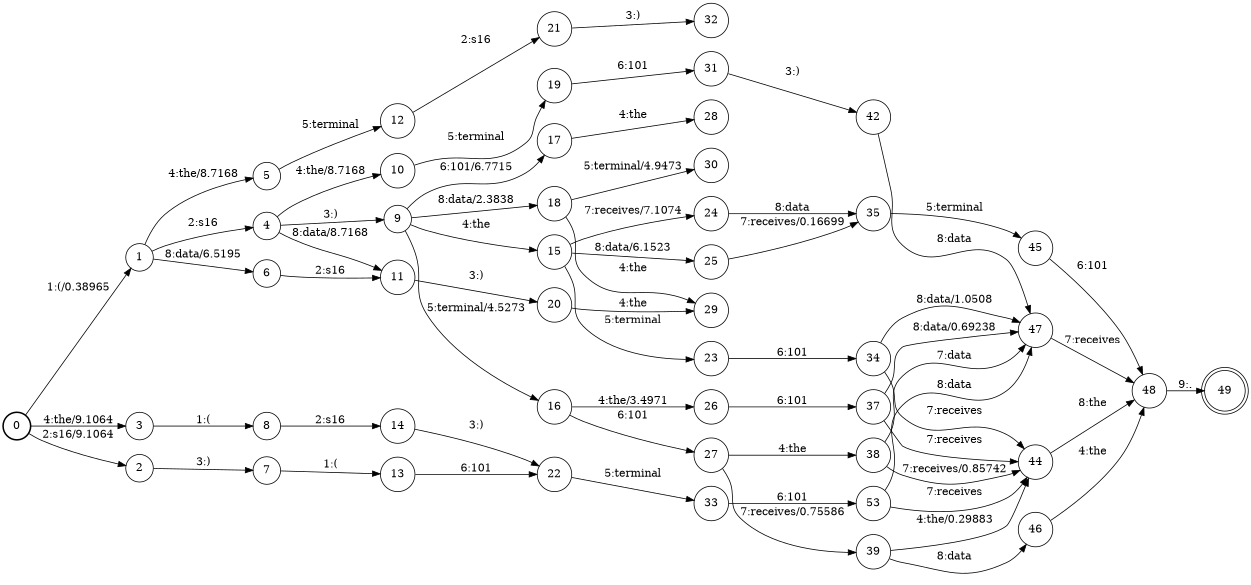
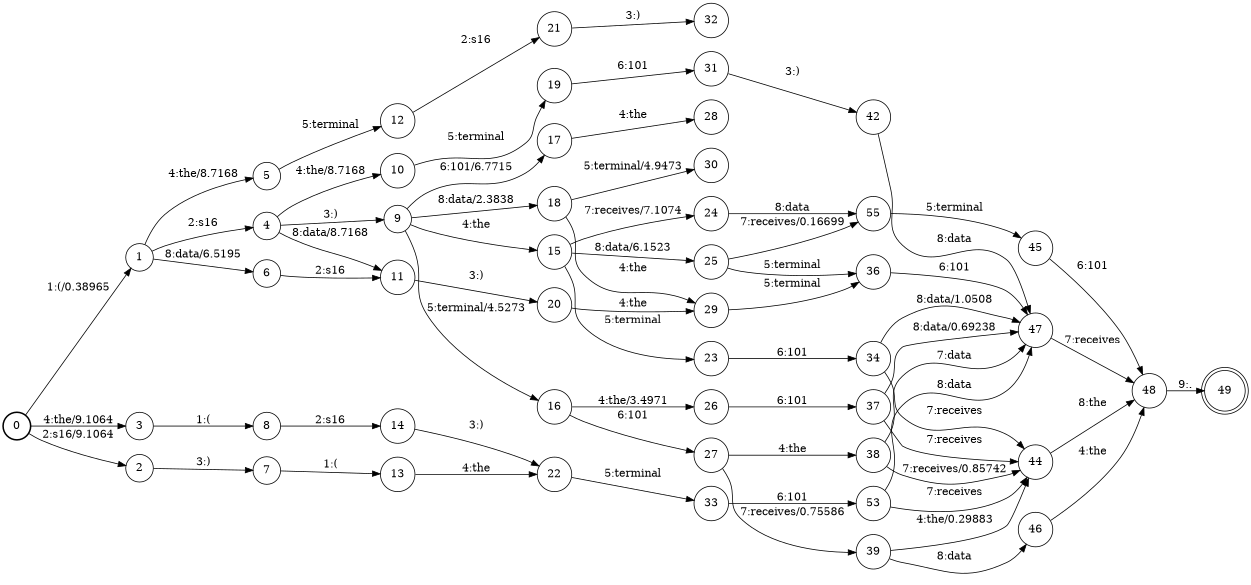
(873, 214) -> (873, 214)
none -> (873, 272)
(476, 469) -> (476, 469)
